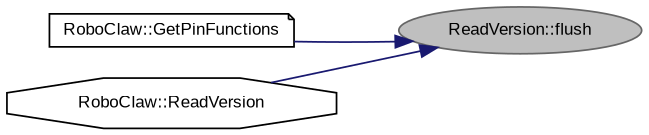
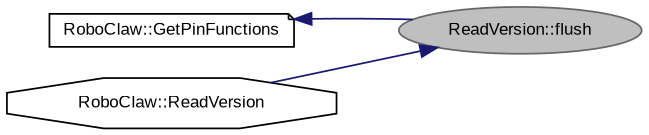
(345, 42) -> (362, 19)
